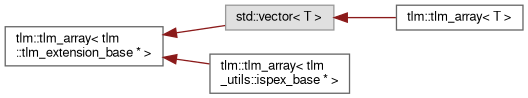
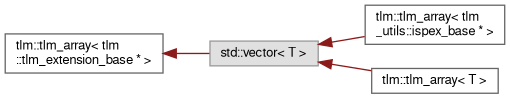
(193, 62) -> (348, 39)
